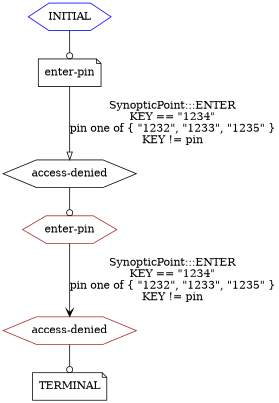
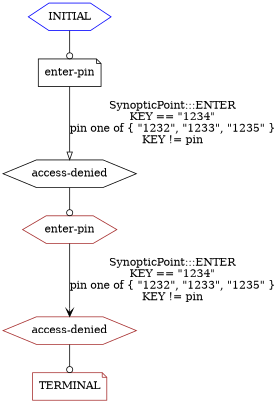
(70, 386) -> (70, 386)
